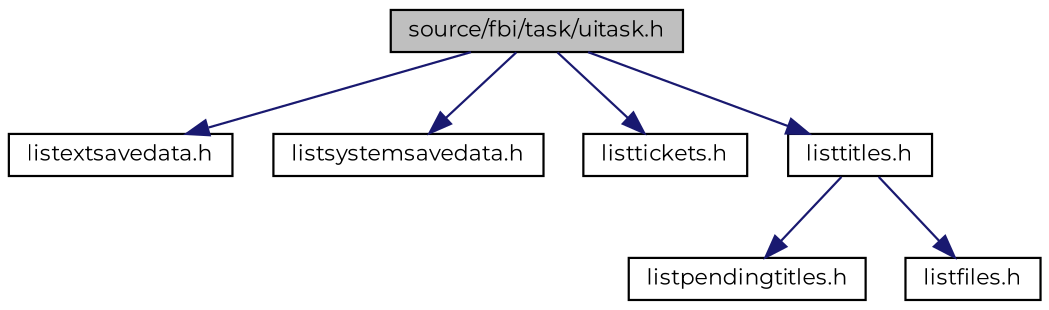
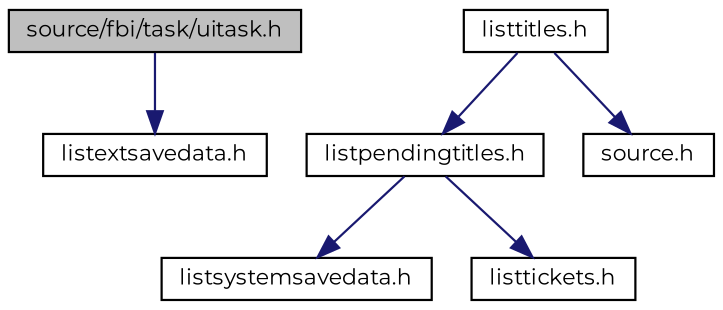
(481, 85) -> (369, 209)
(593, 85) -> (481, 209)
(688, 89) -> none
(973, 279) -> (649, 155)
